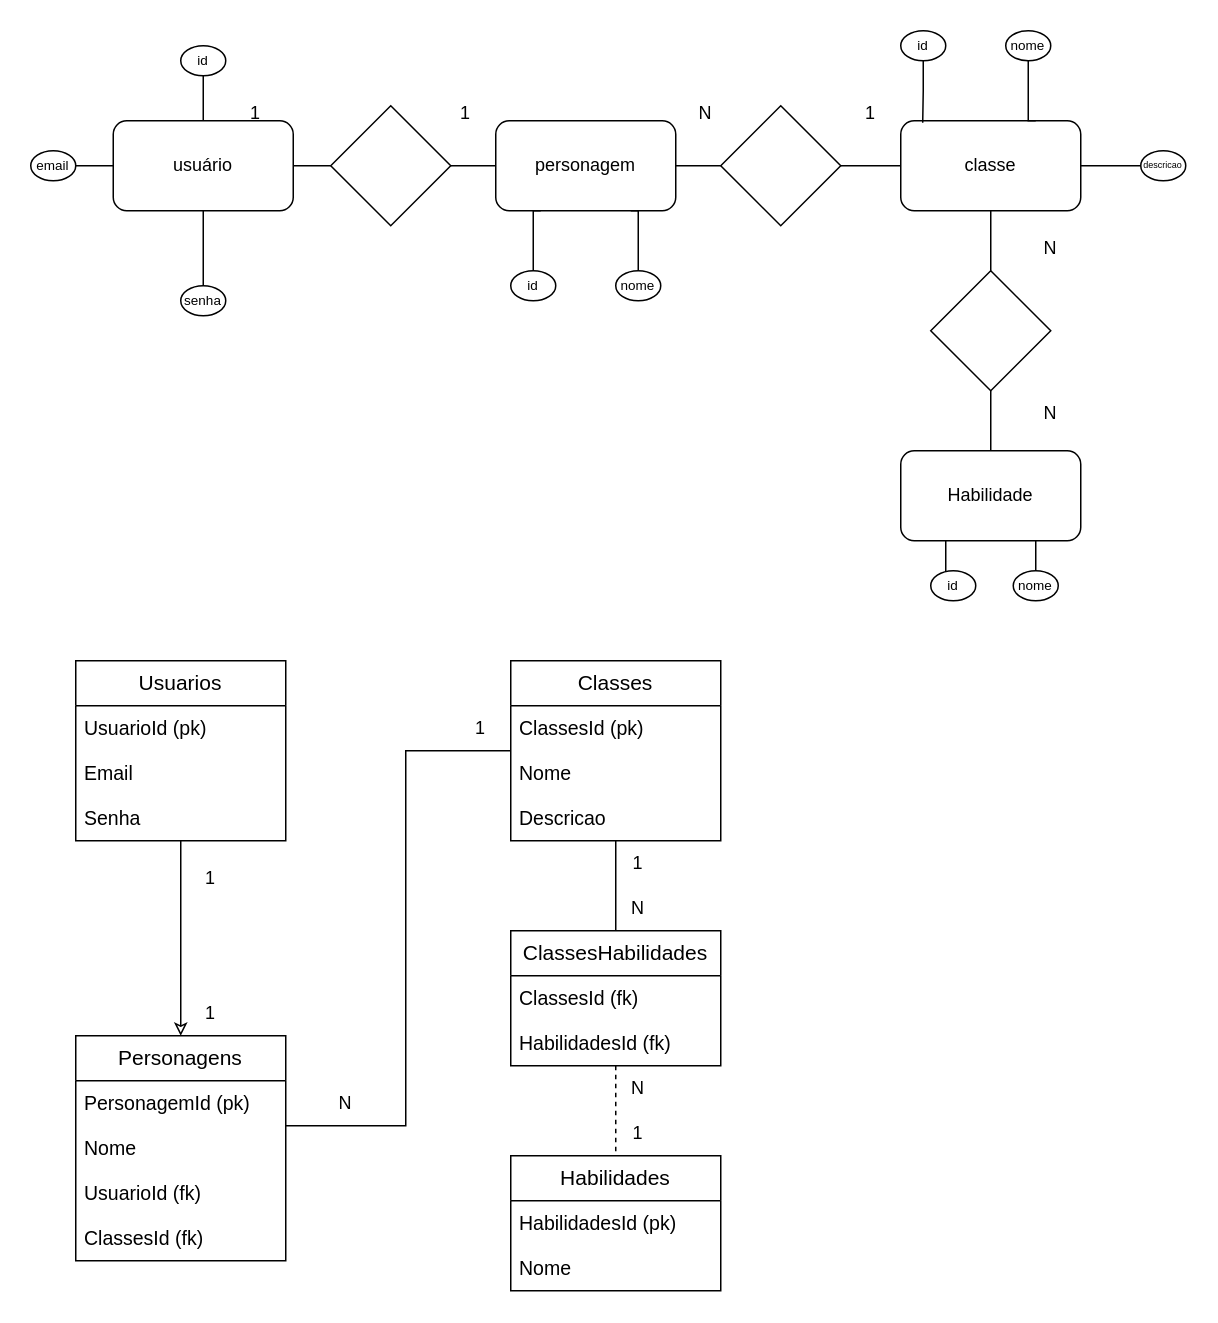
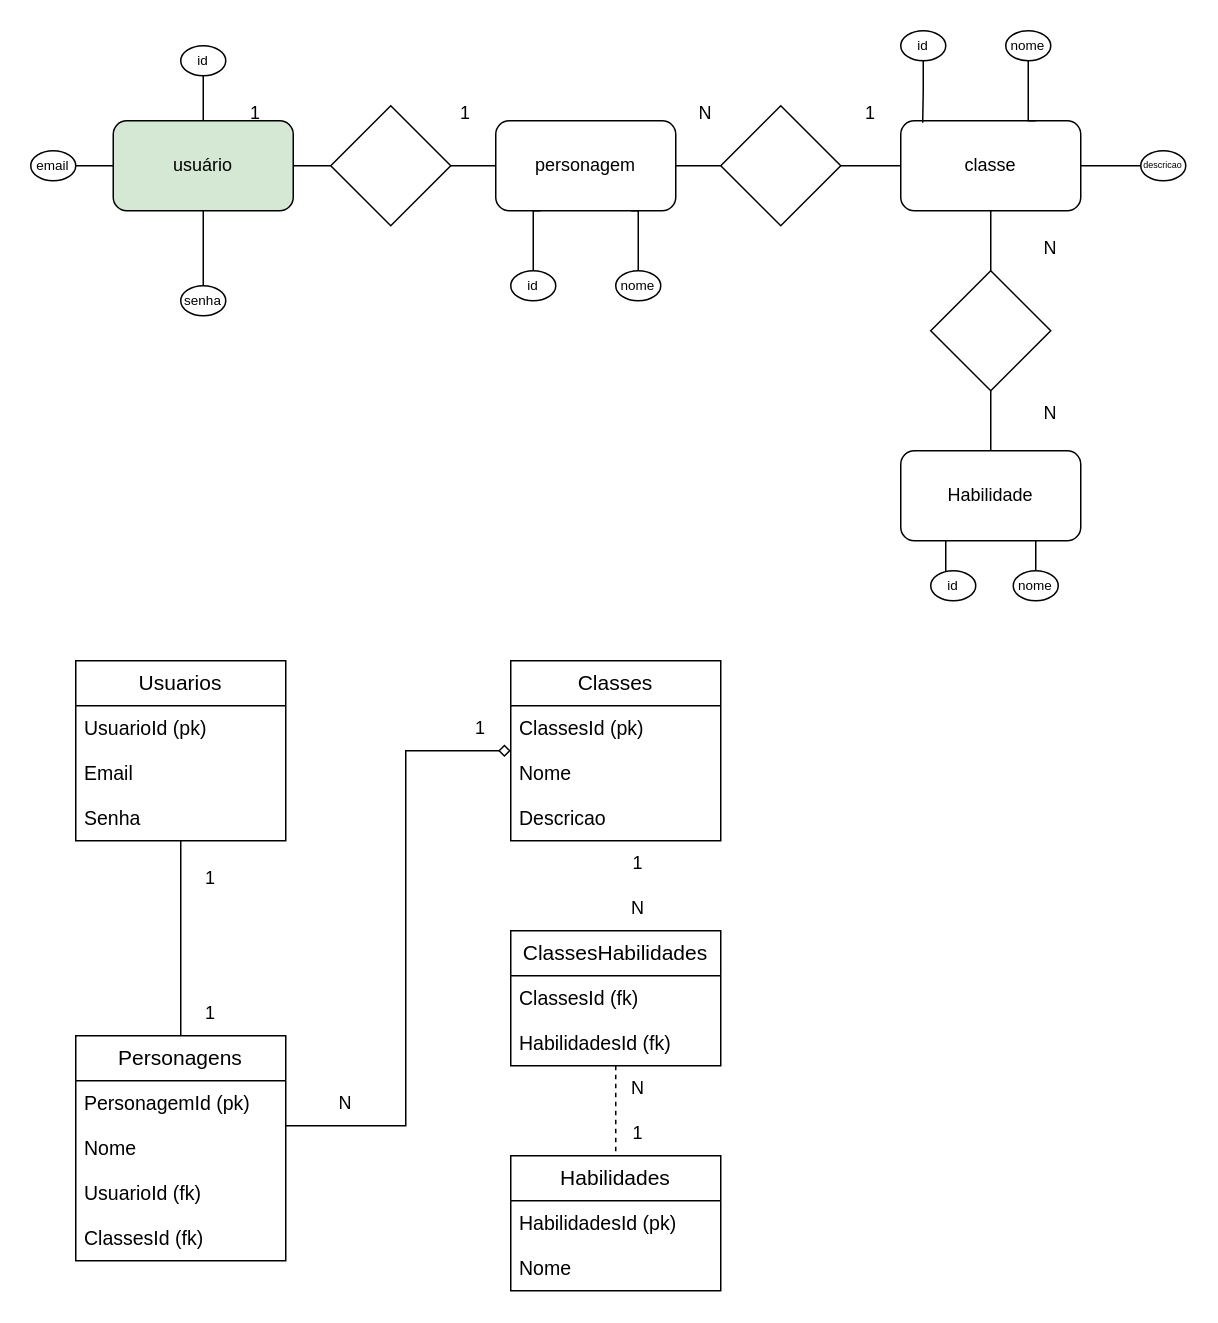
(203, 166) -> (203, 166)
(502, 751) -> (498, 751)
(616, 887) -> none
(181, 1024) -> (181, 1028)
